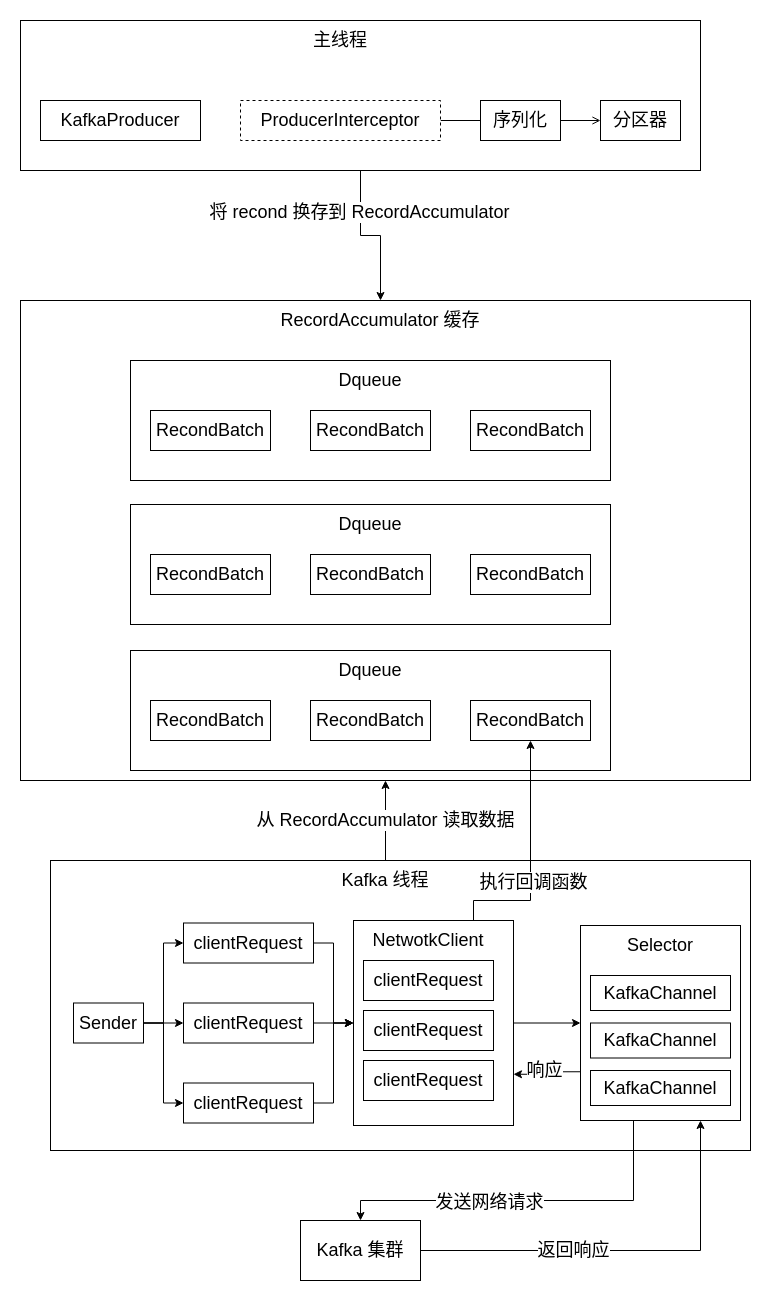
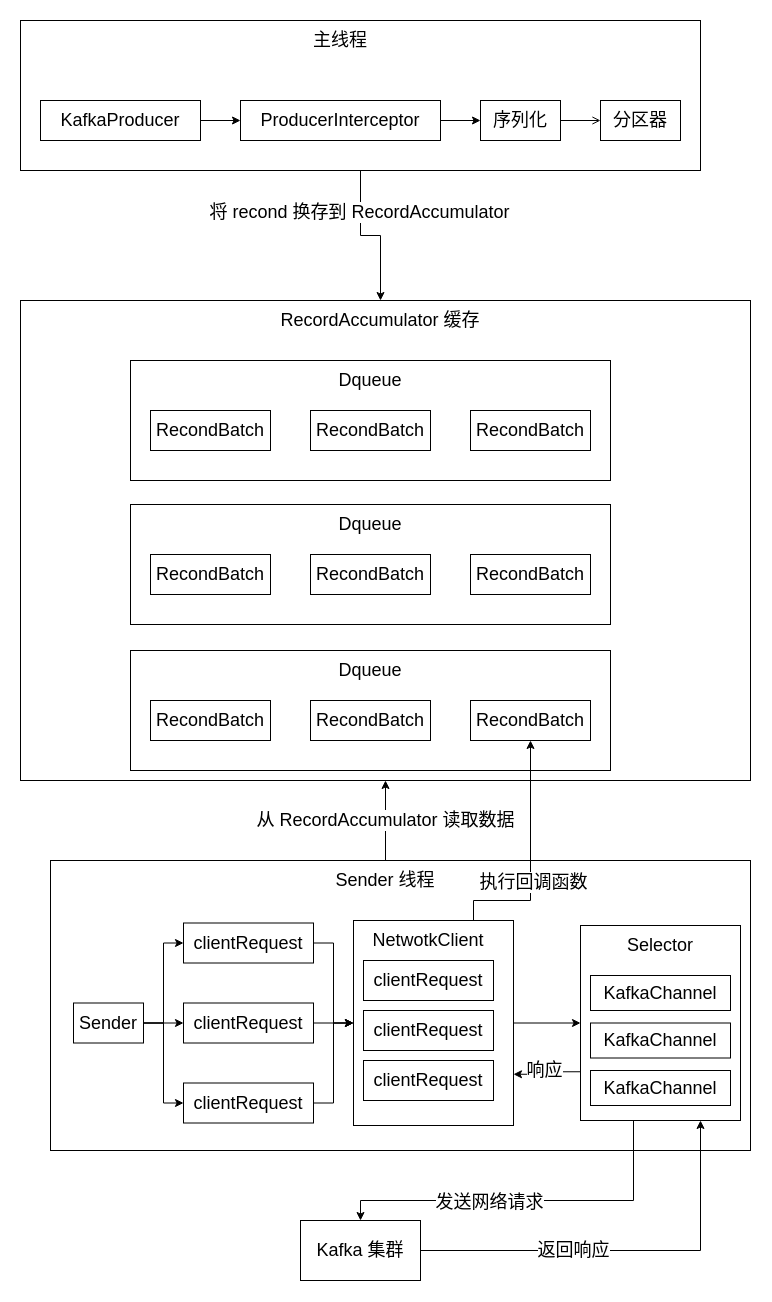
none -> (217, 121)
(341, 121) -> (341, 121)
(475, 121) -> (472, 121)
(386, 881) -> (386, 881)
